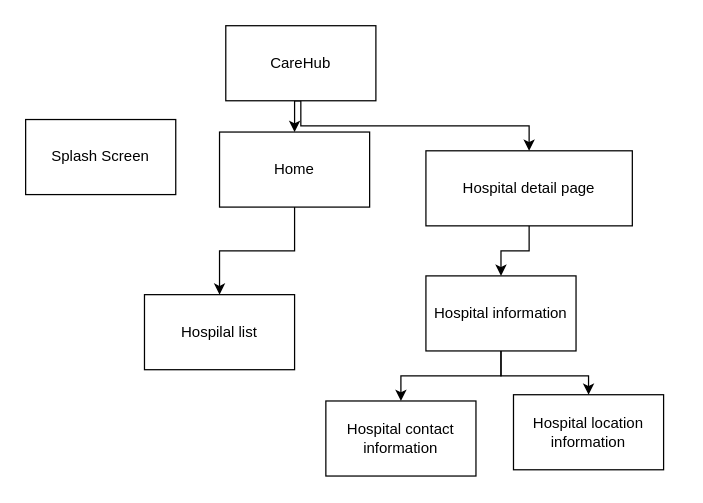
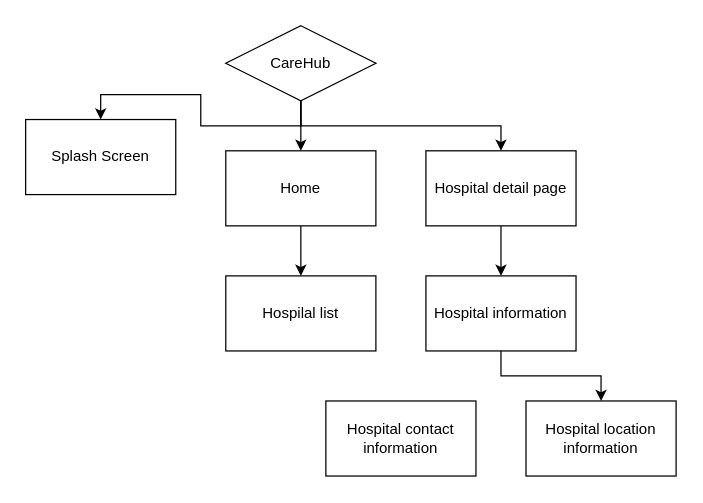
(301, 63) -> (301, 63)
none -> (201, 100)
(294, 169) -> (301, 188)
(529, 188) -> (501, 188)
(219, 332) -> (301, 313)
(442, 376) -> none
(588, 432) -> (601, 438)
